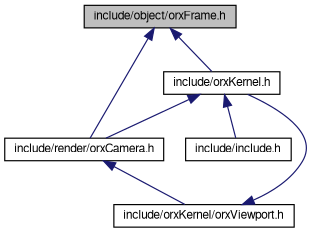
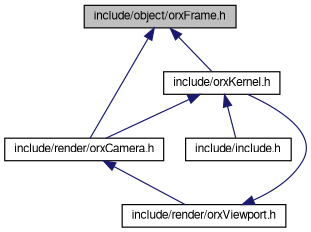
(204, 216) -> (204, 216)
